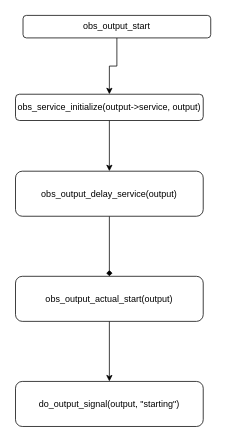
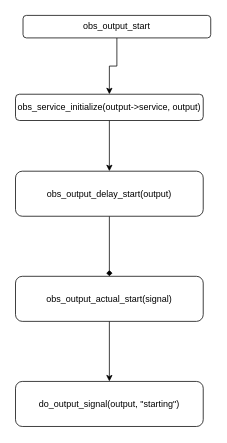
(109, 194) -> (109, 194)
(109, 299) -> (109, 299)
